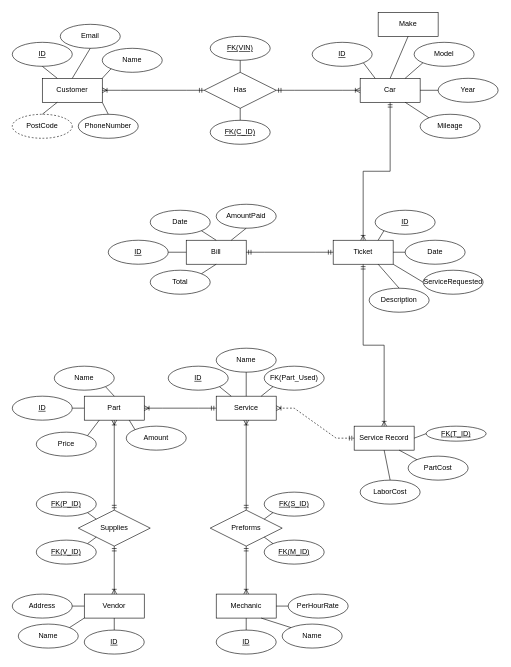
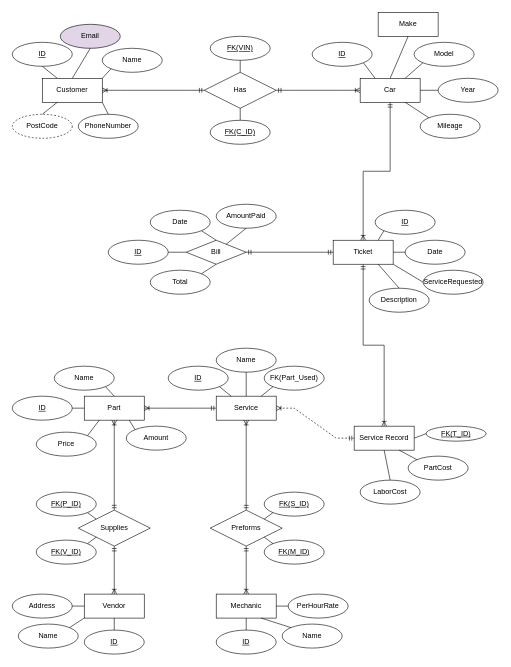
(90, 36) -> (90, 36)
(216, 252) -> (216, 252)
